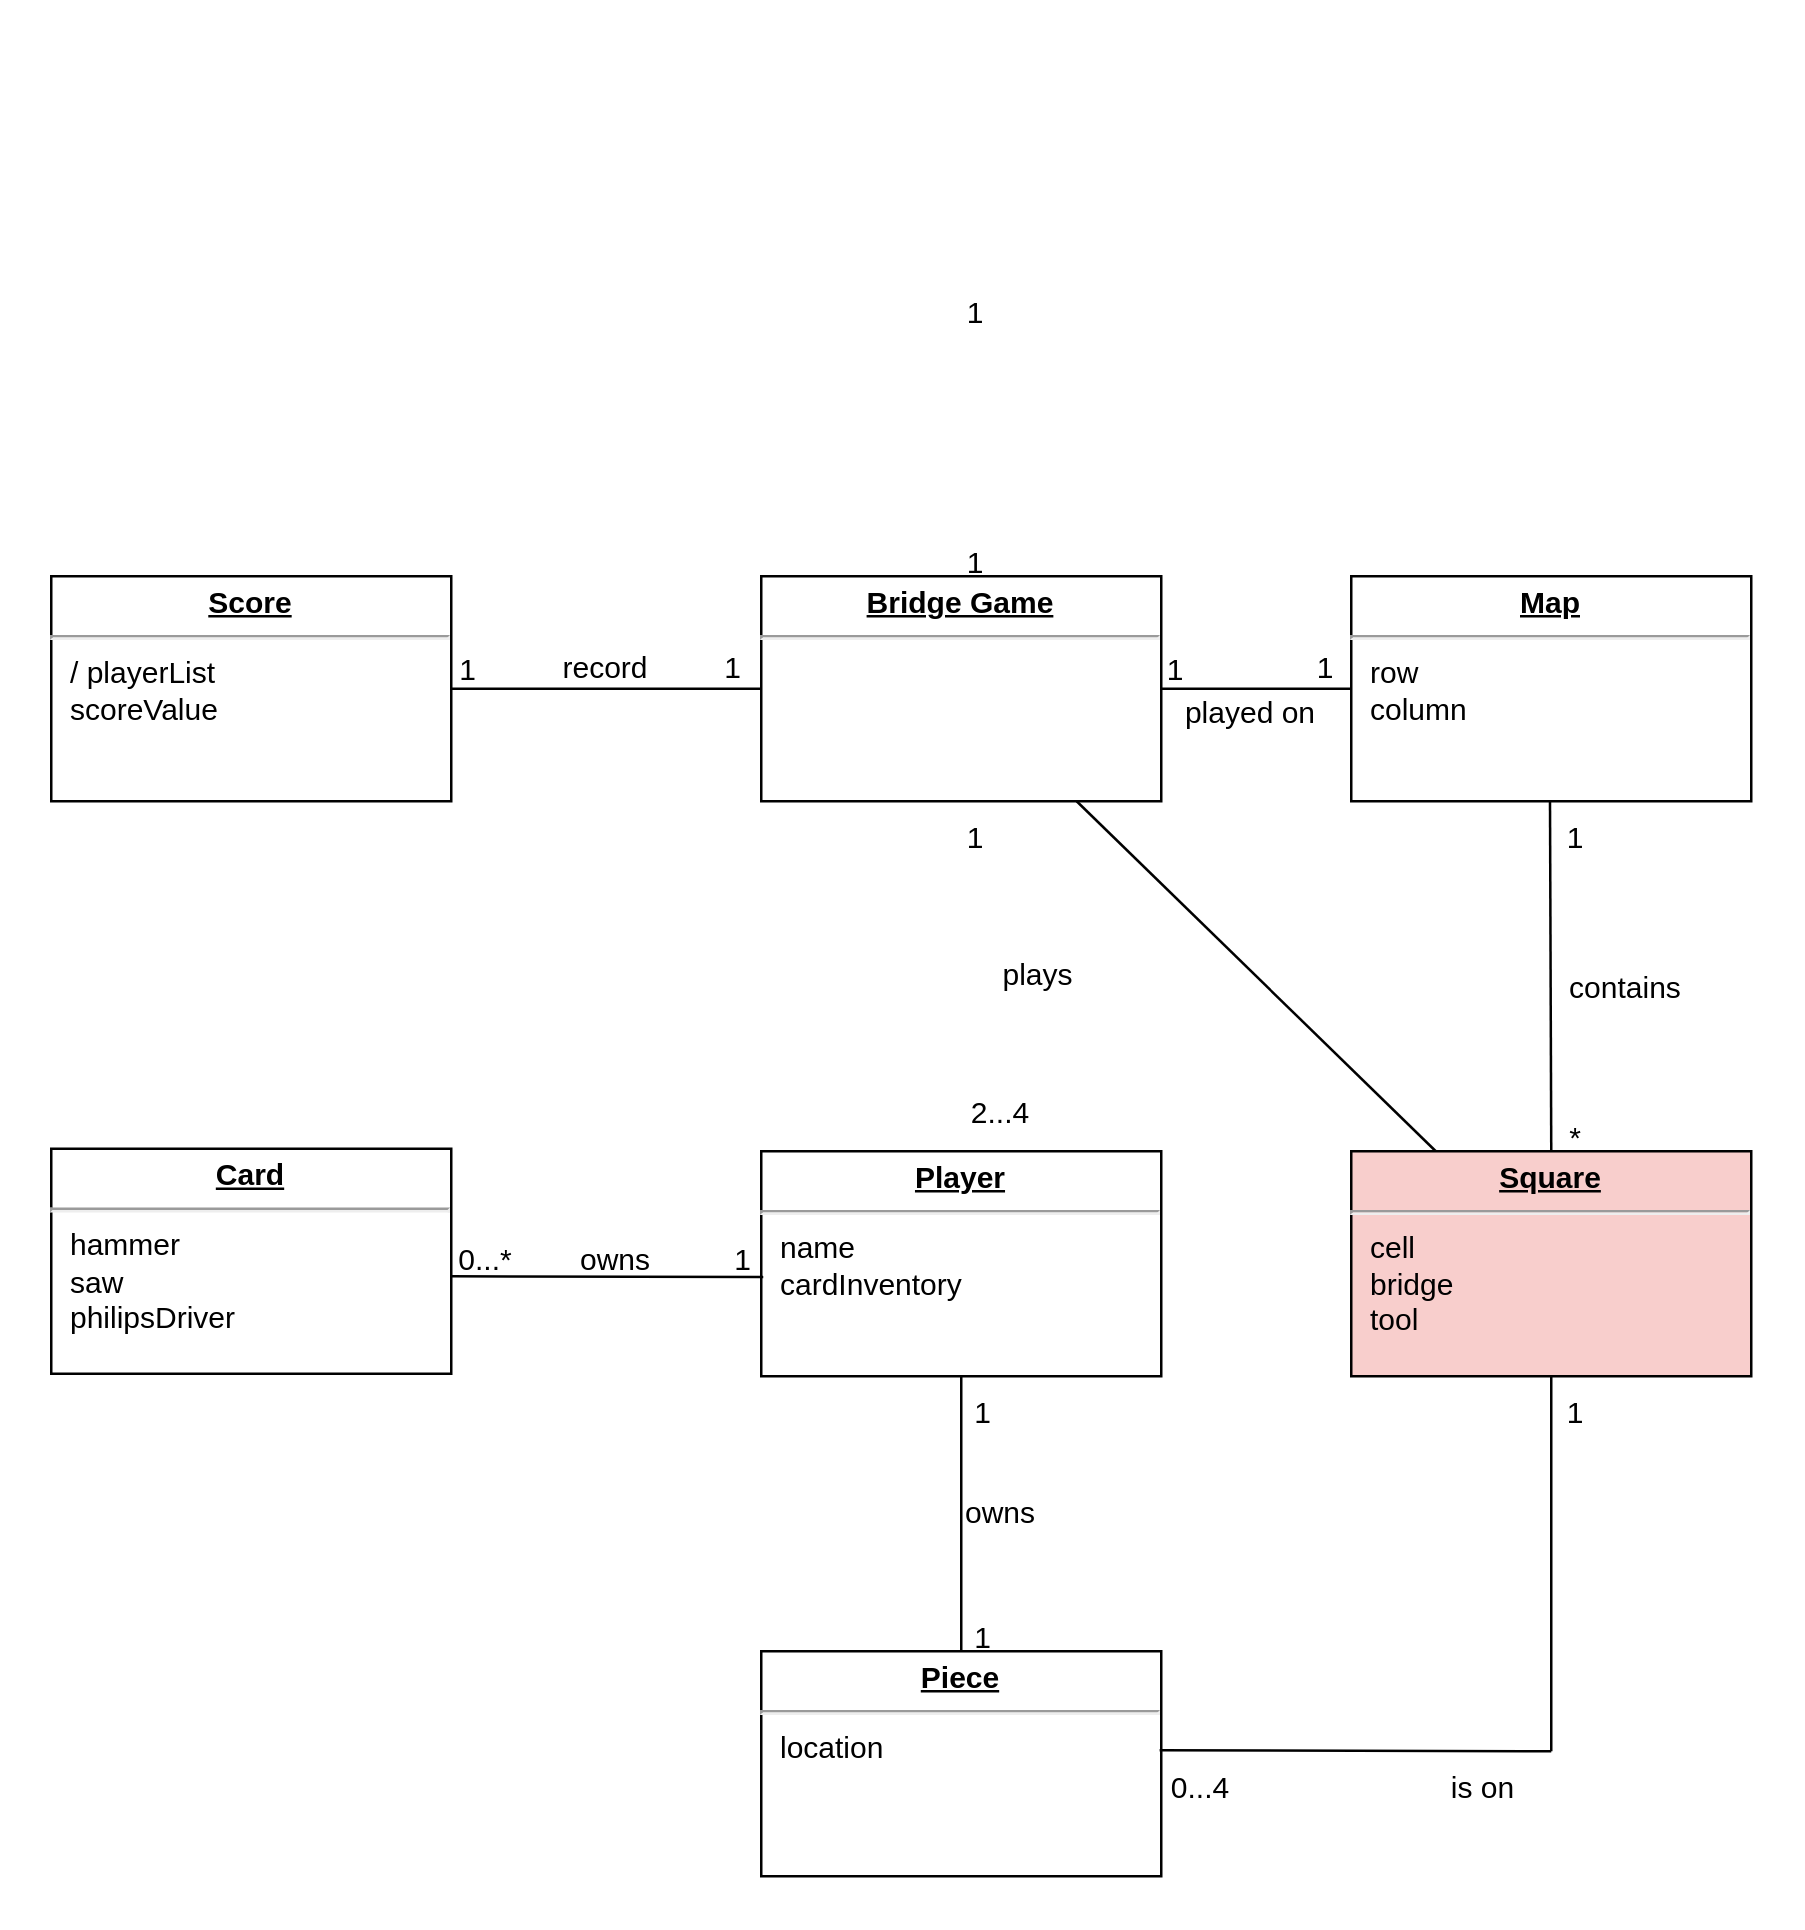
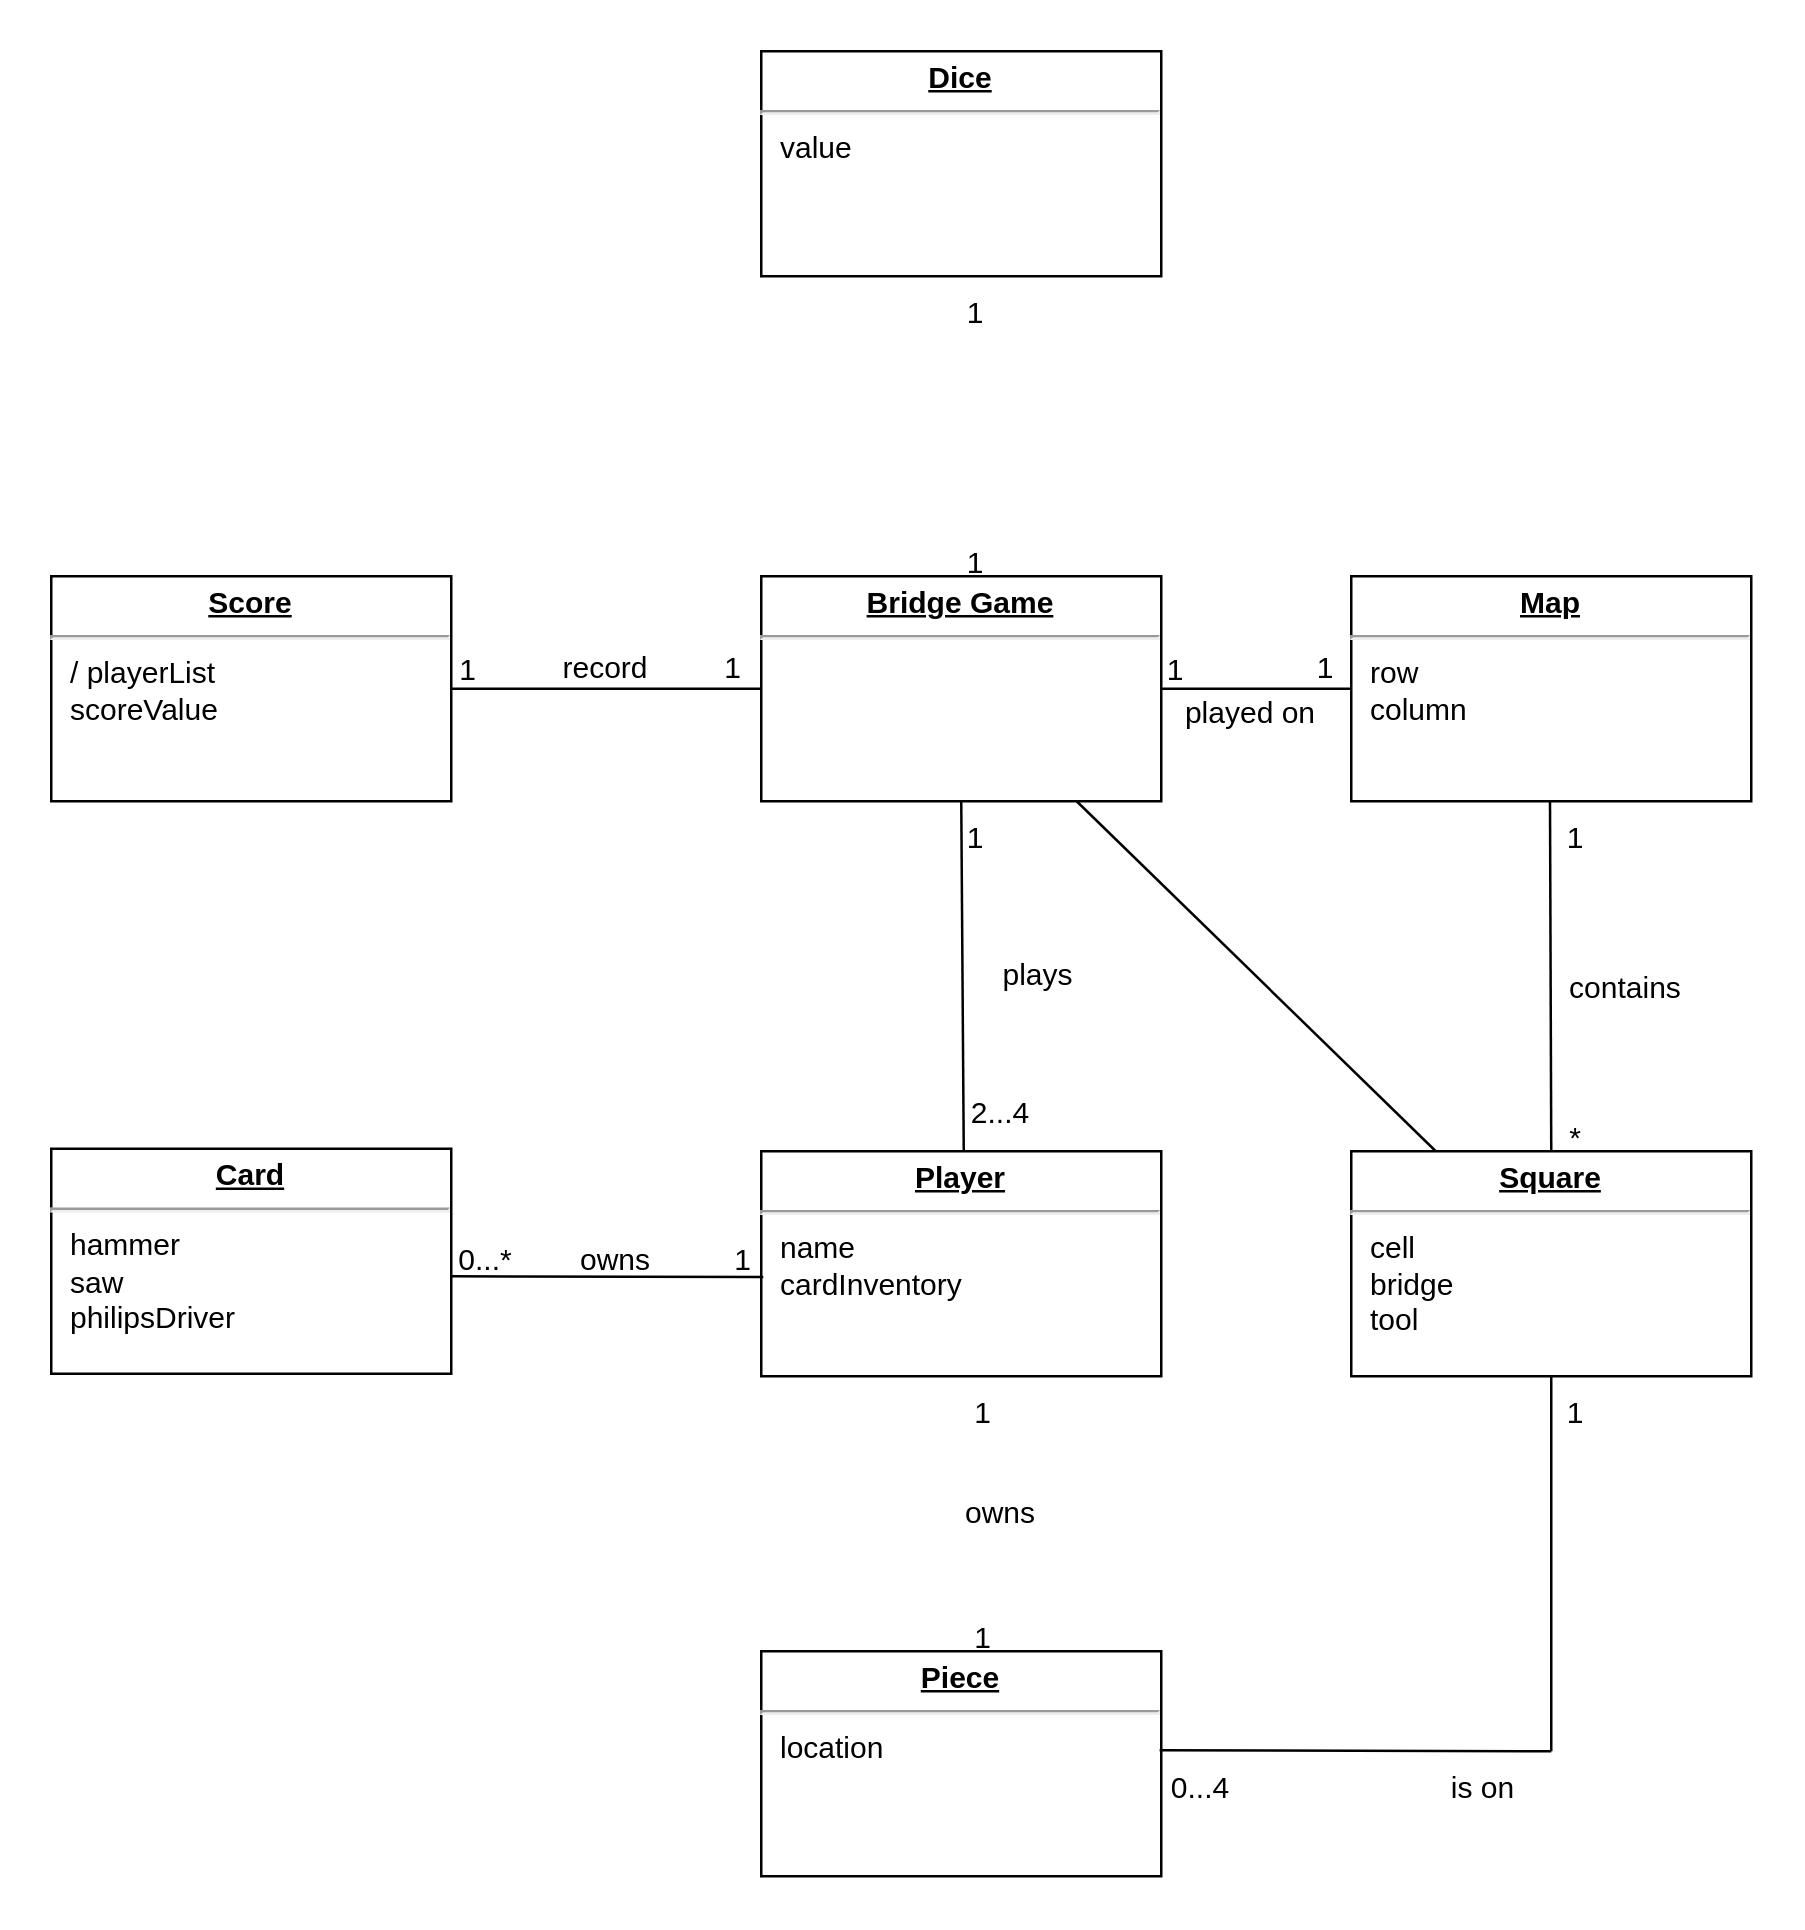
none -> (961, 164)
none -> (963, 976)
(1551, 1264) -> (1551, 1264)
(961, 1514) -> none
